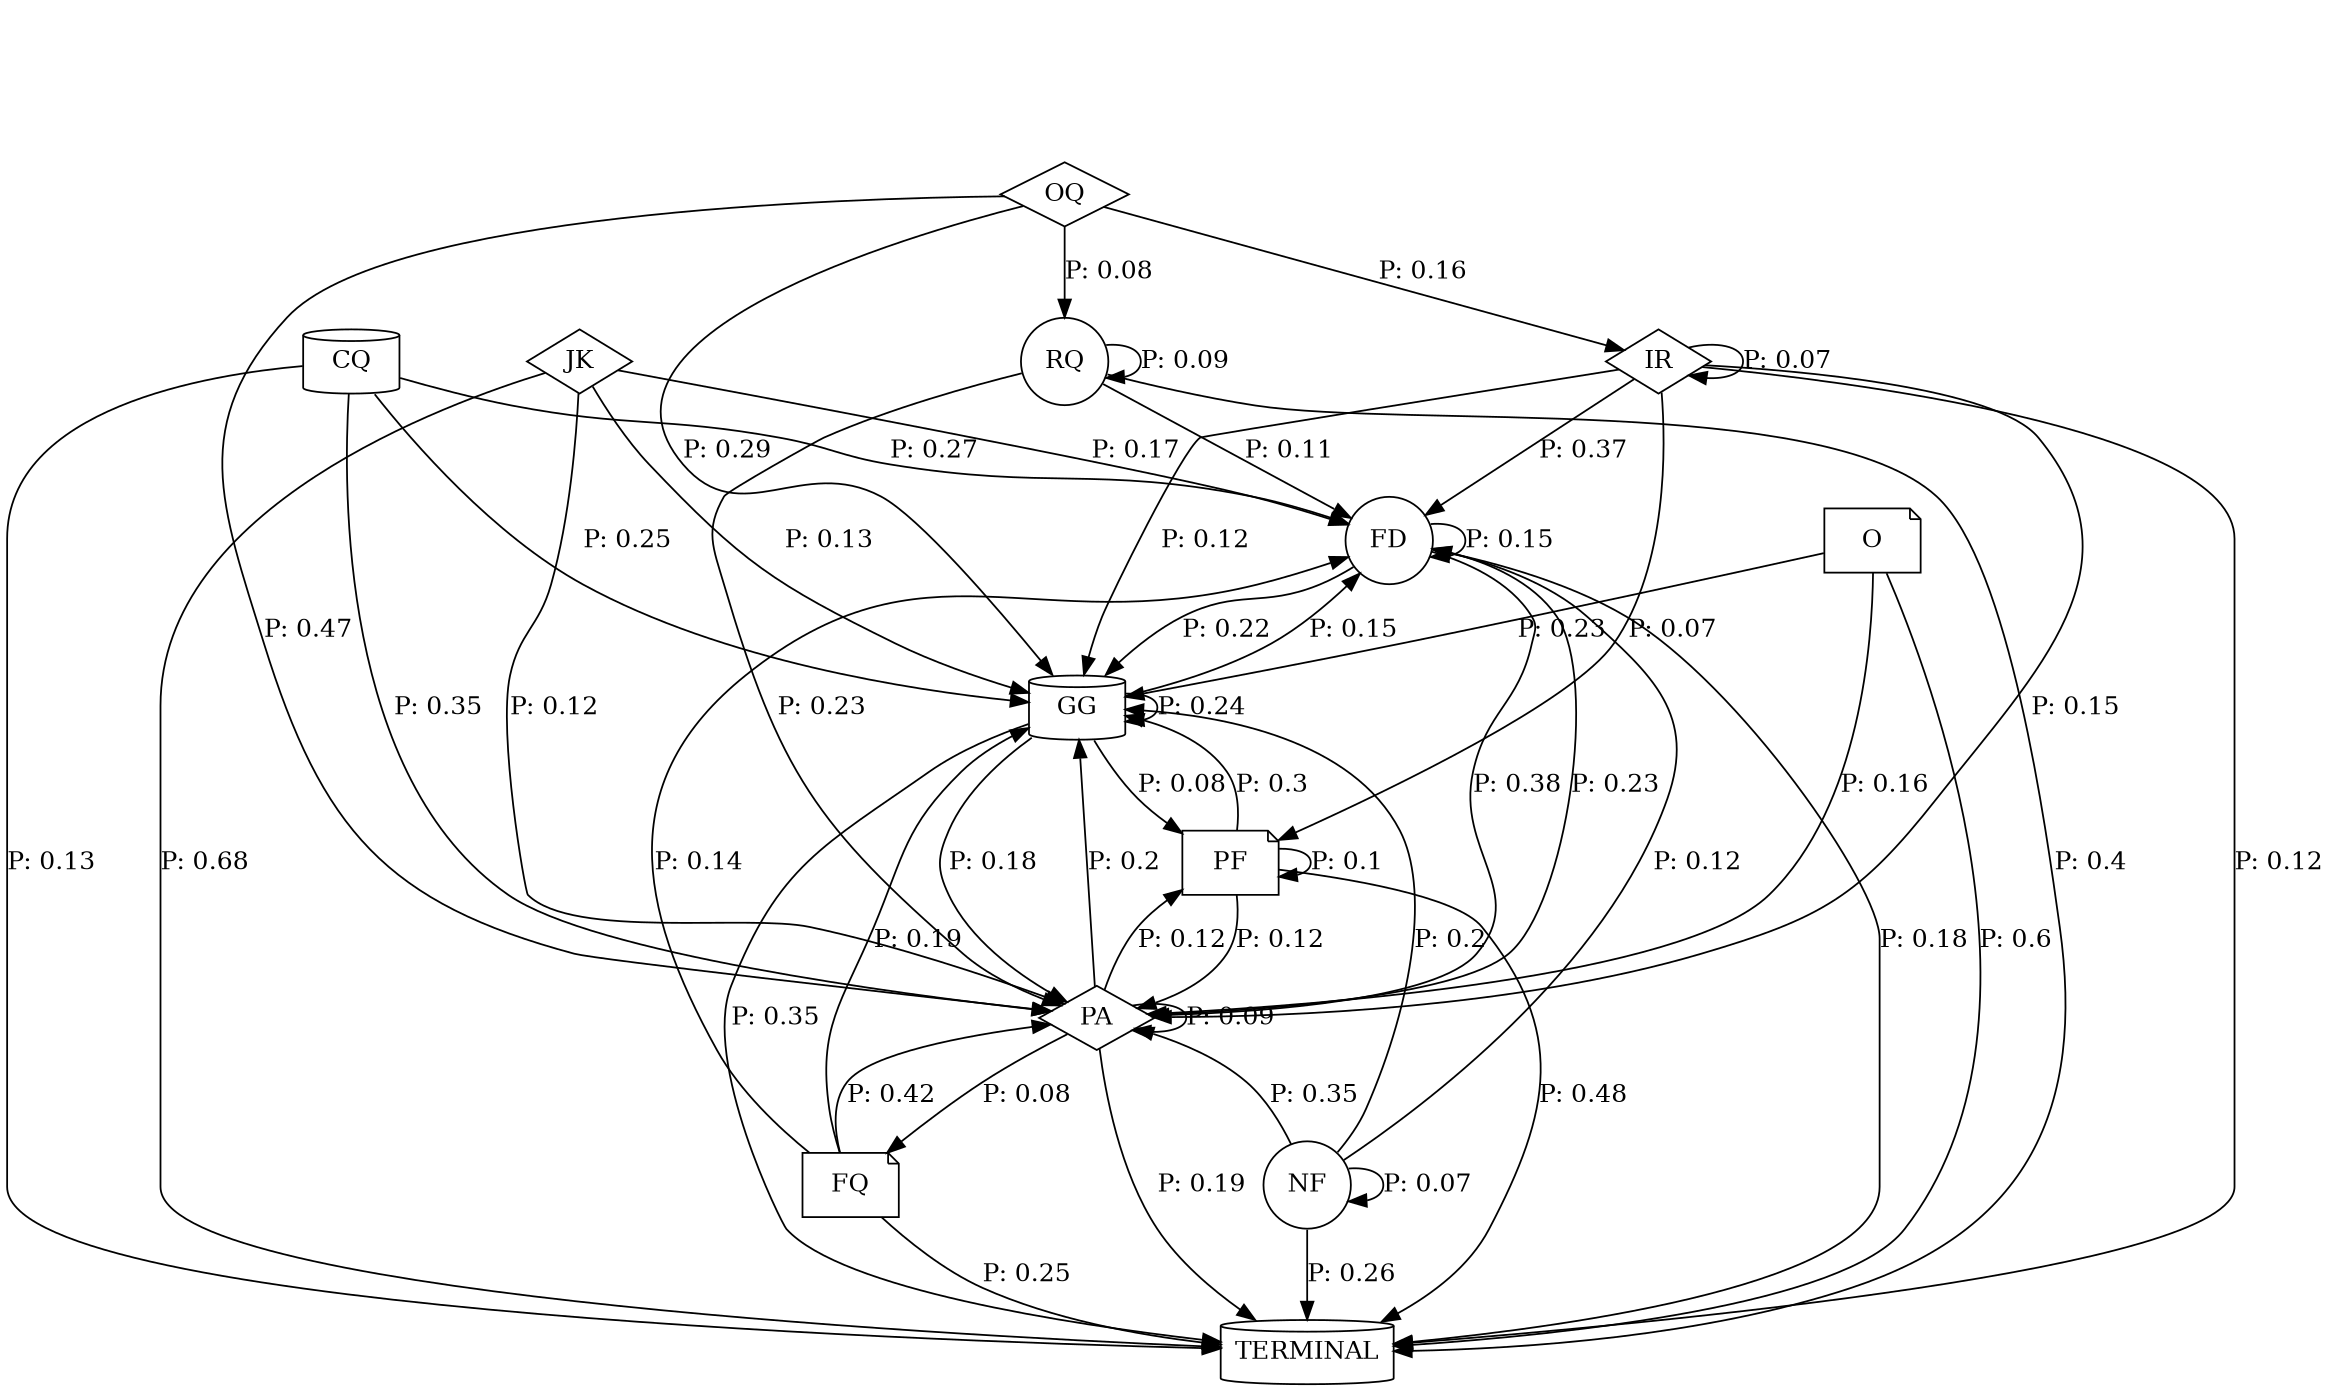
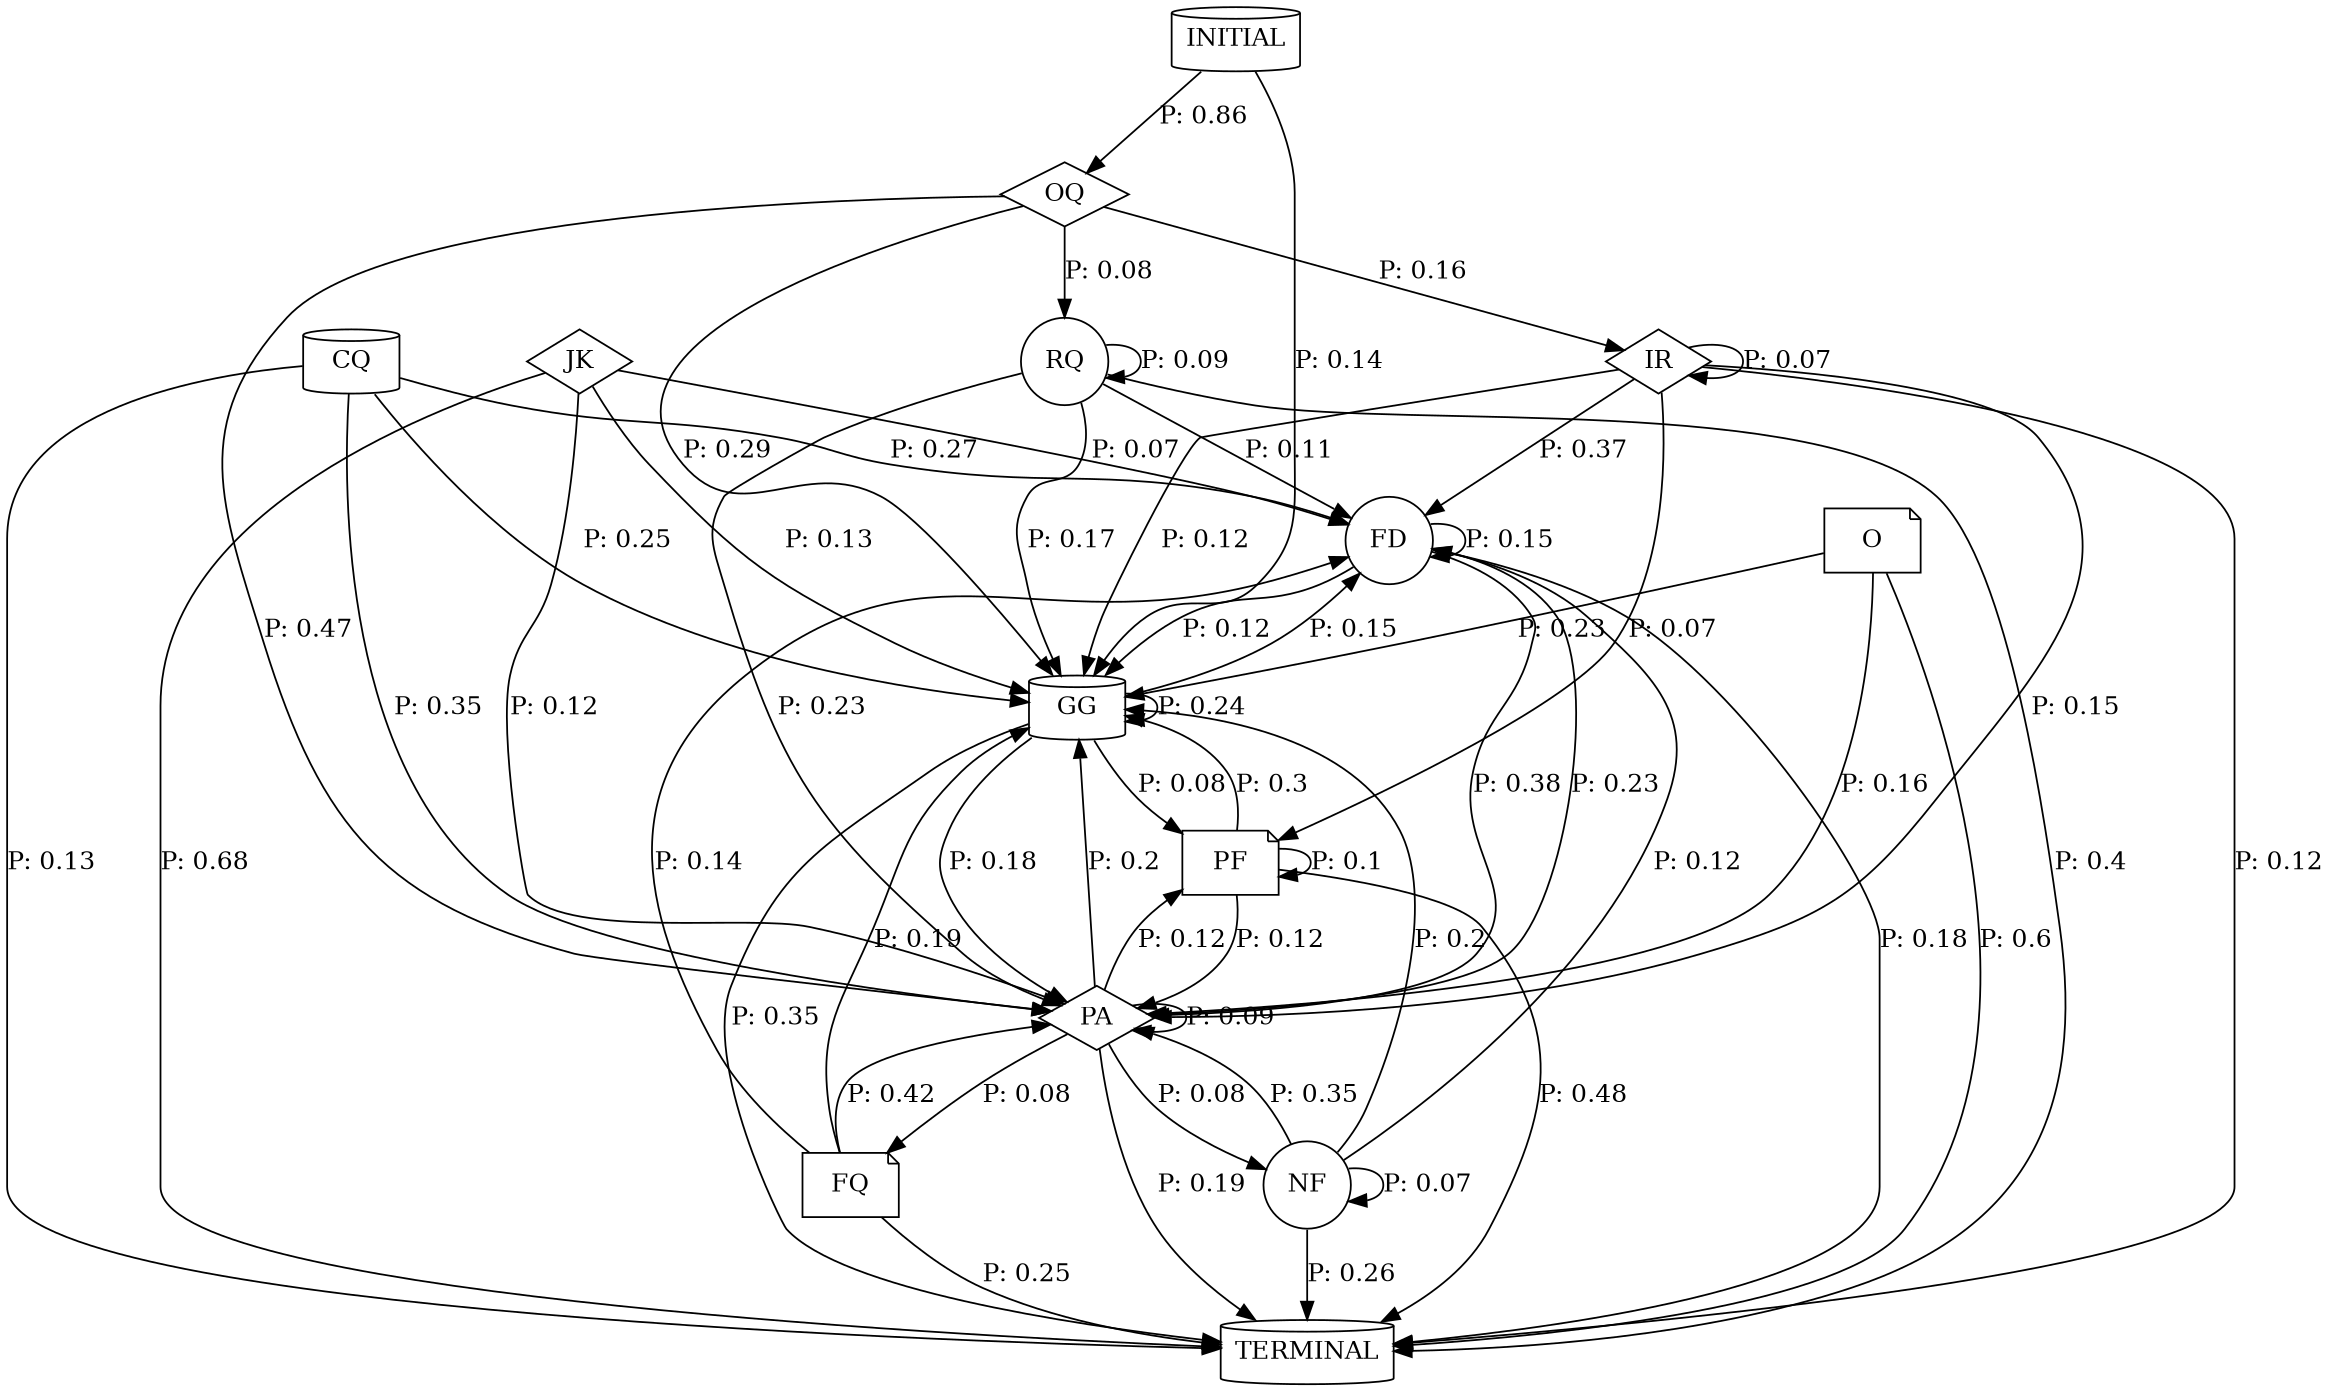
none -> (1236, 39)
(1136, 451) -> (1136, 451)
none -> (1019, 517)
(1227, 630) -> (1227, 630)
none -> (1167, 1117)
